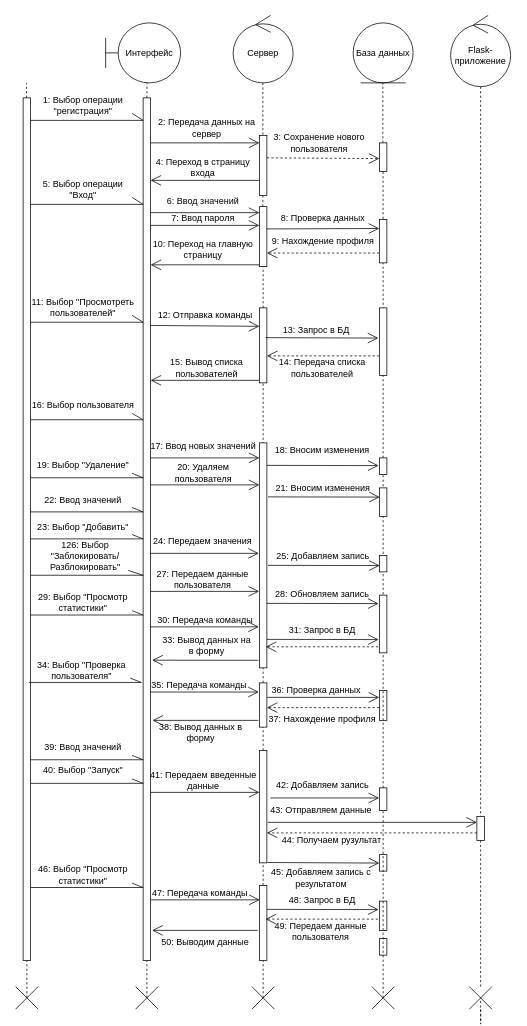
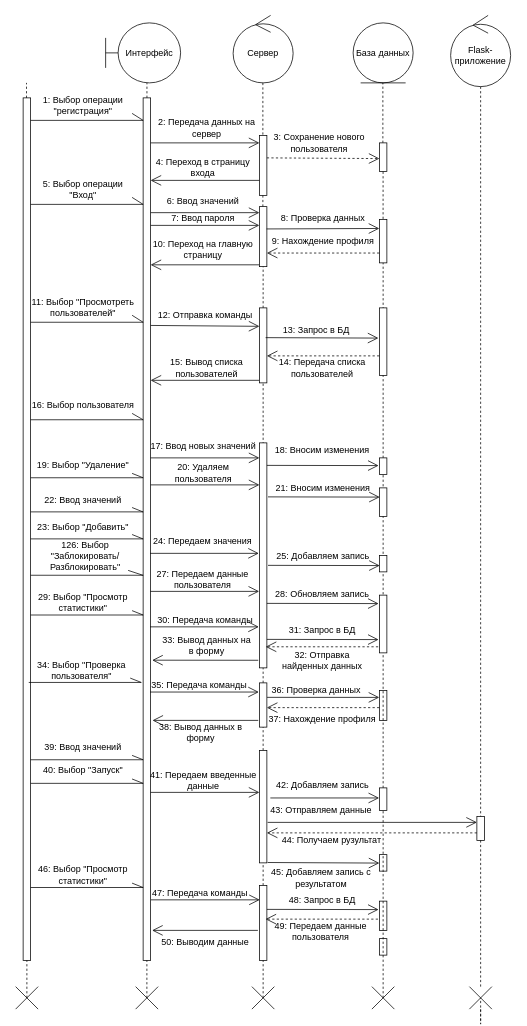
none -> (322, 660)
